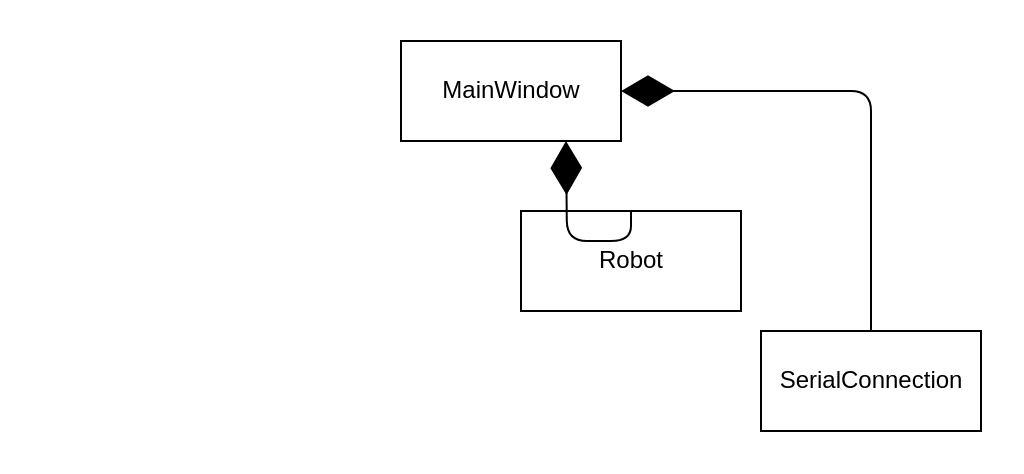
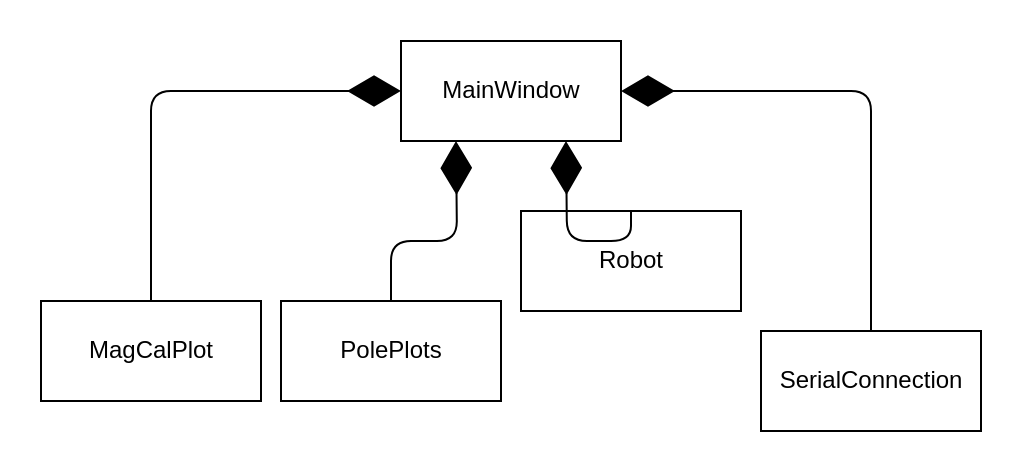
none -> (152, 103)
none -> (418, 241)
none -> (151, 351)
none -> (391, 351)
